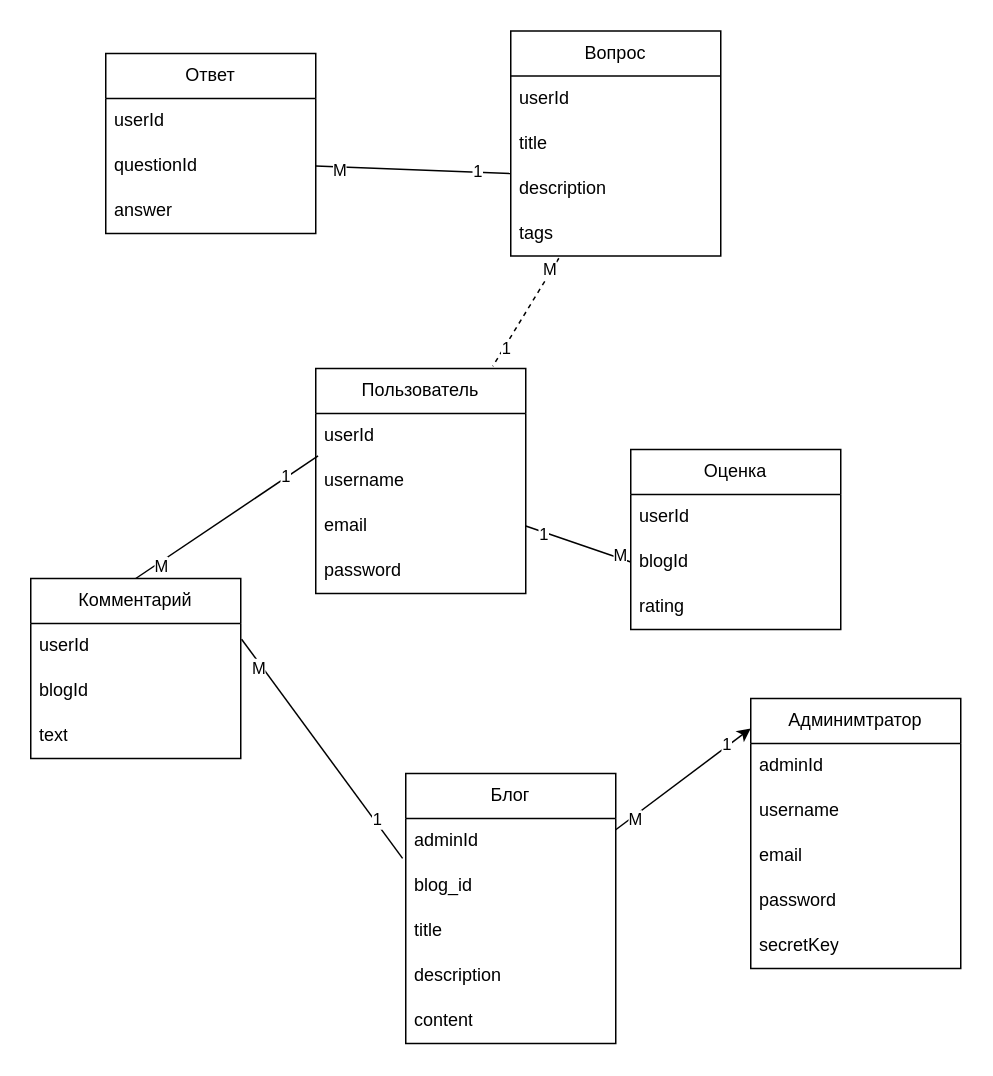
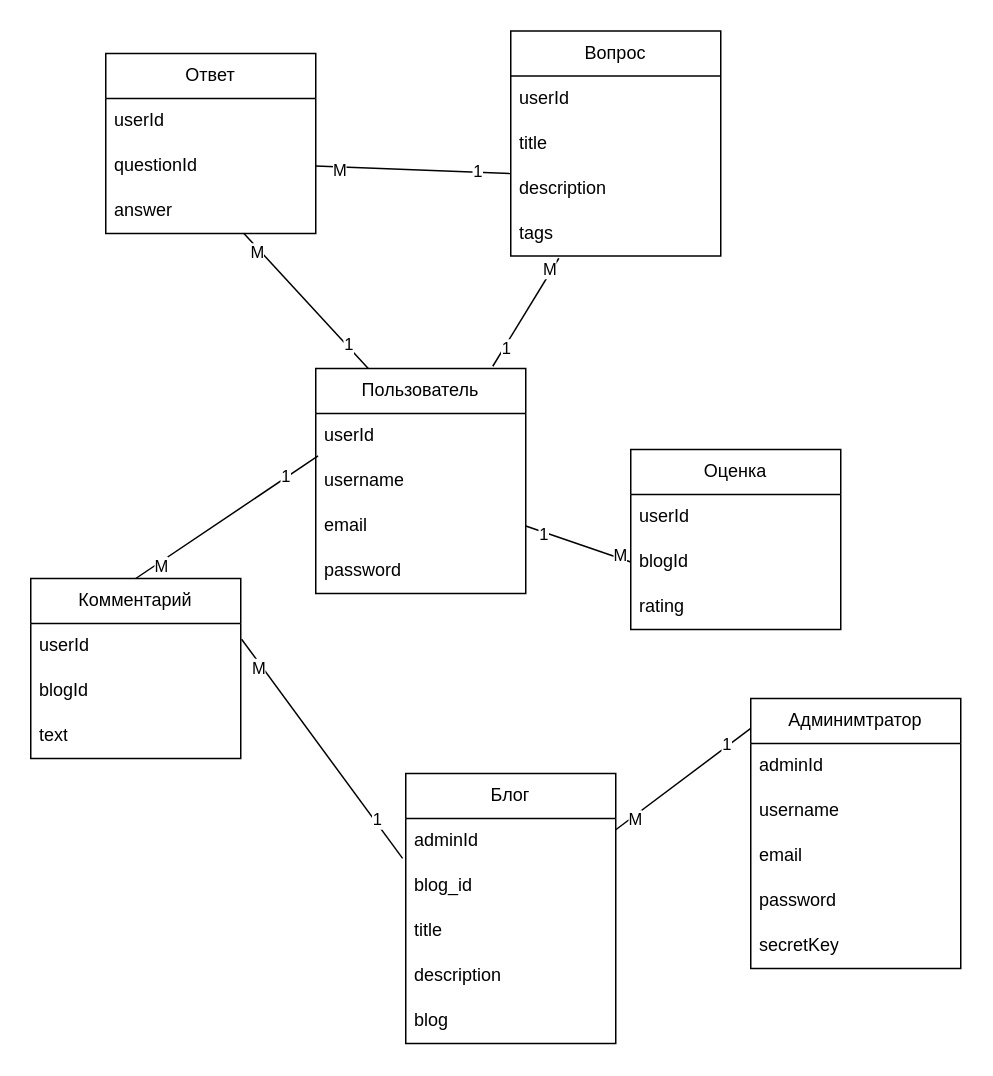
none -> (307, 302)
(529, 306) -> (529, 306)
(742, 735) -> (745, 732)
(450, 1021) -> (433, 1021)
